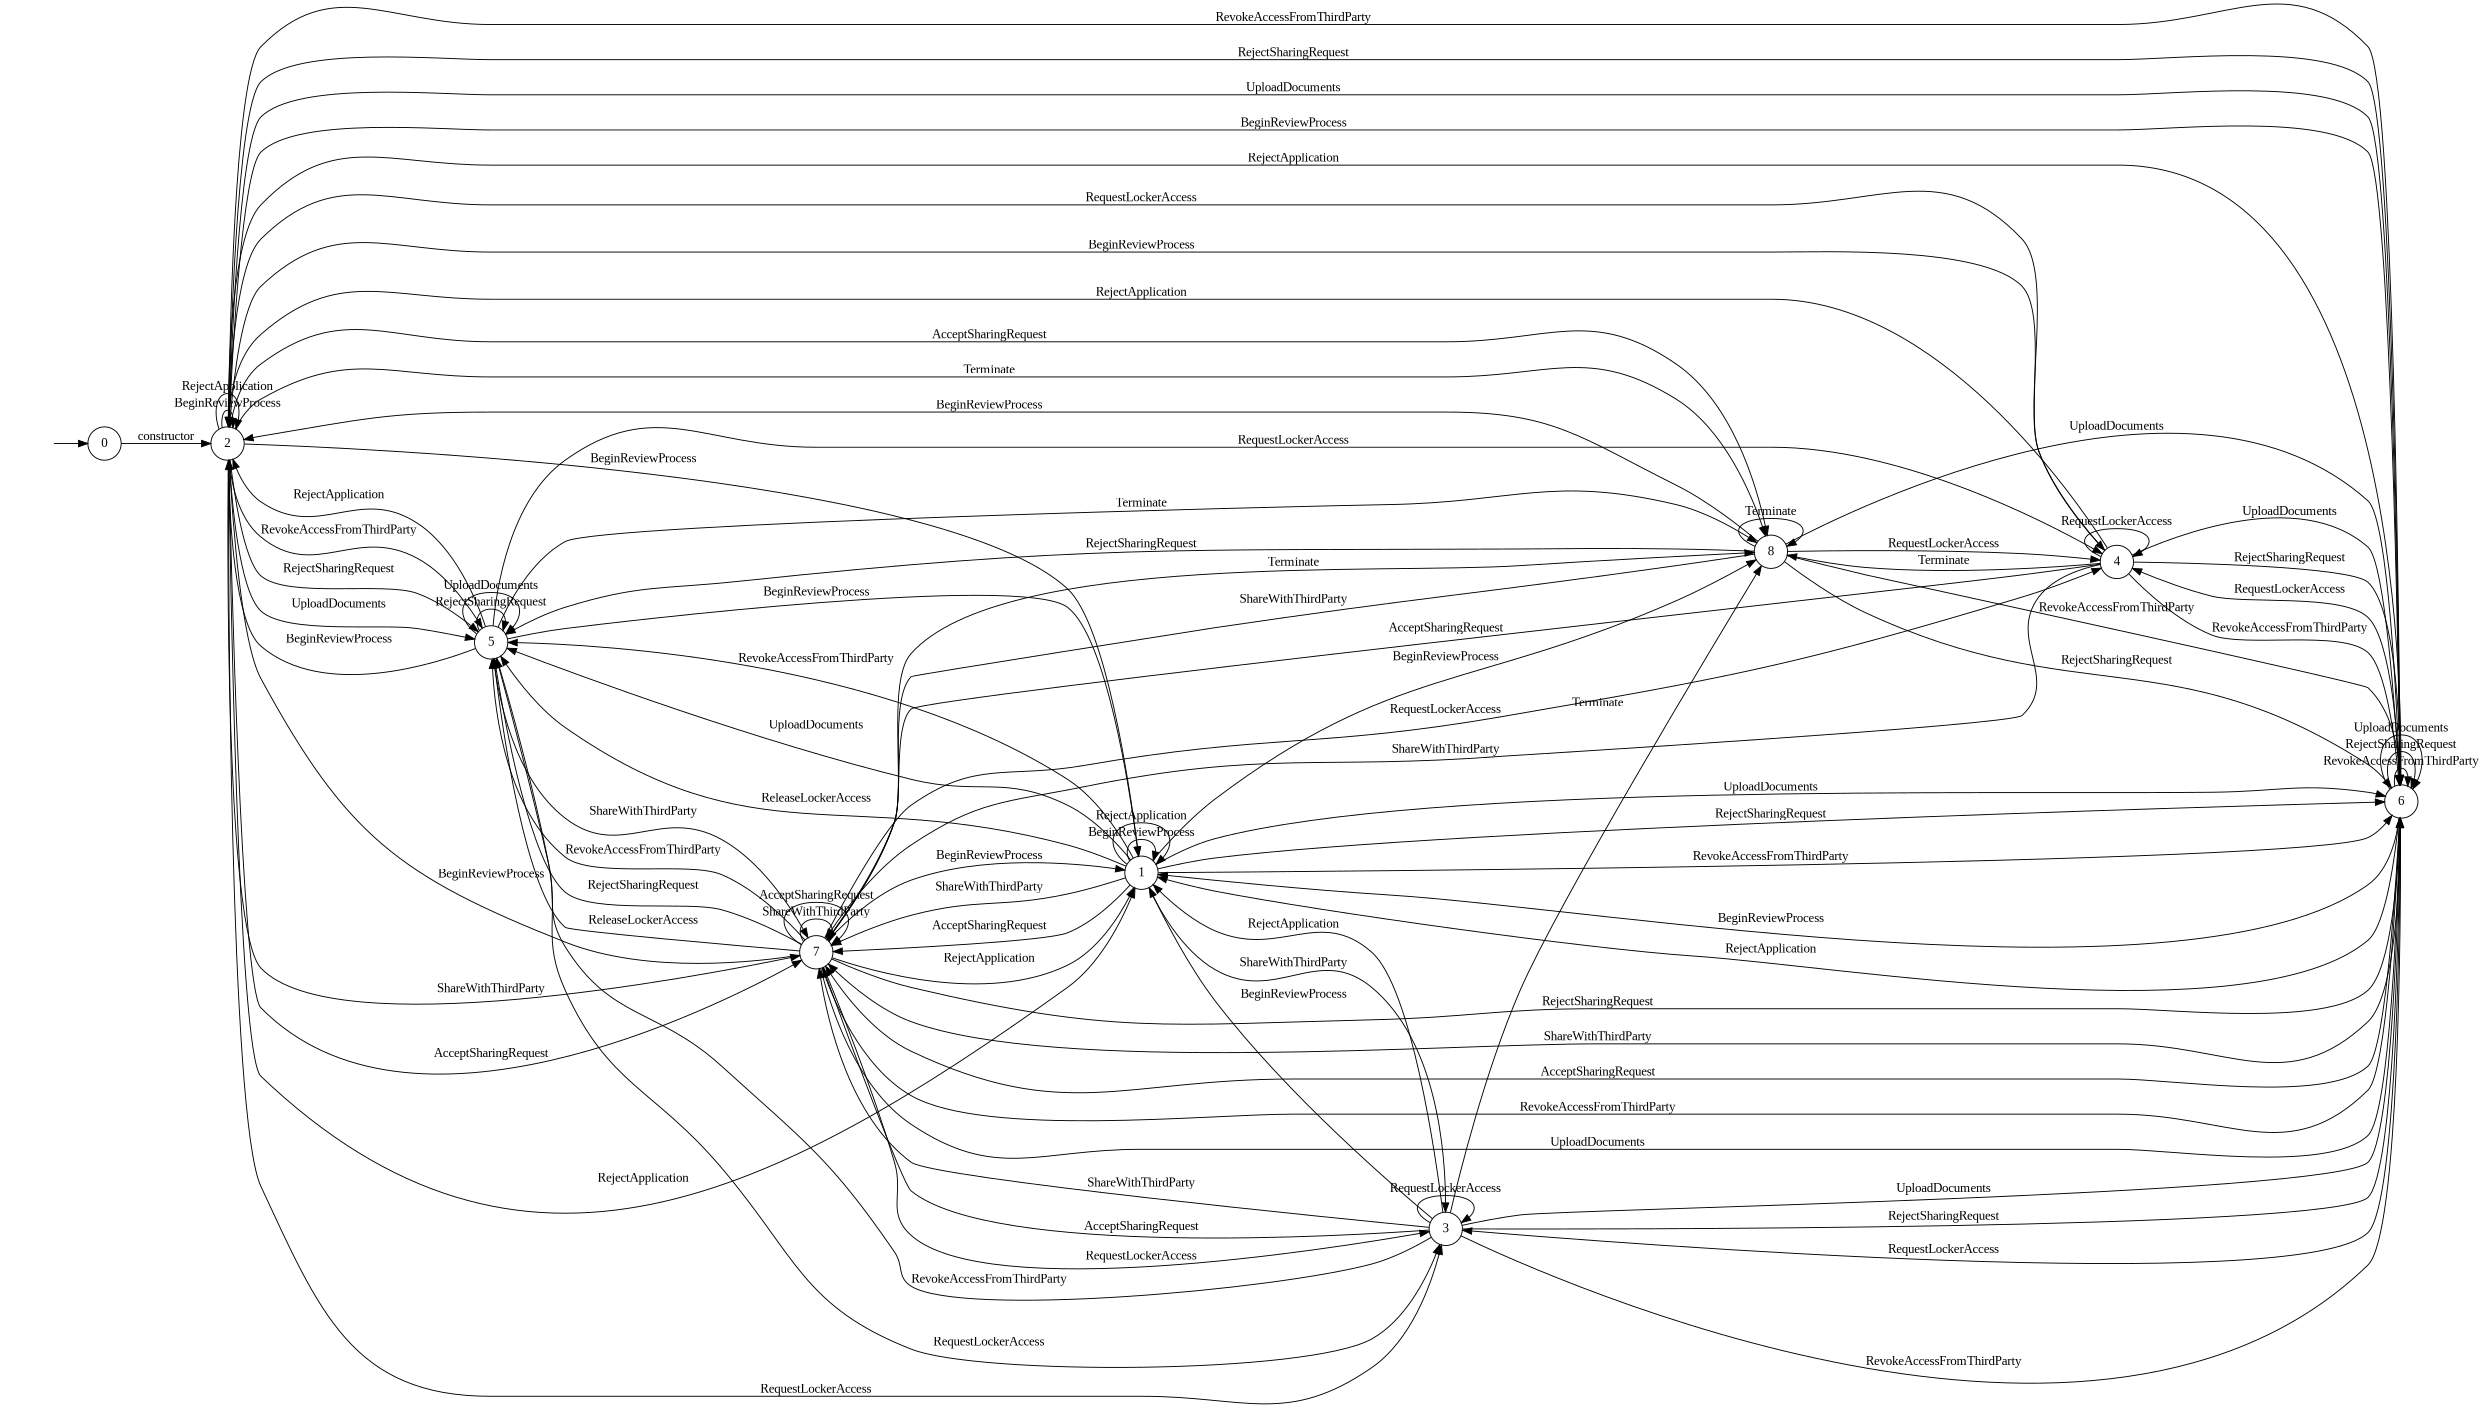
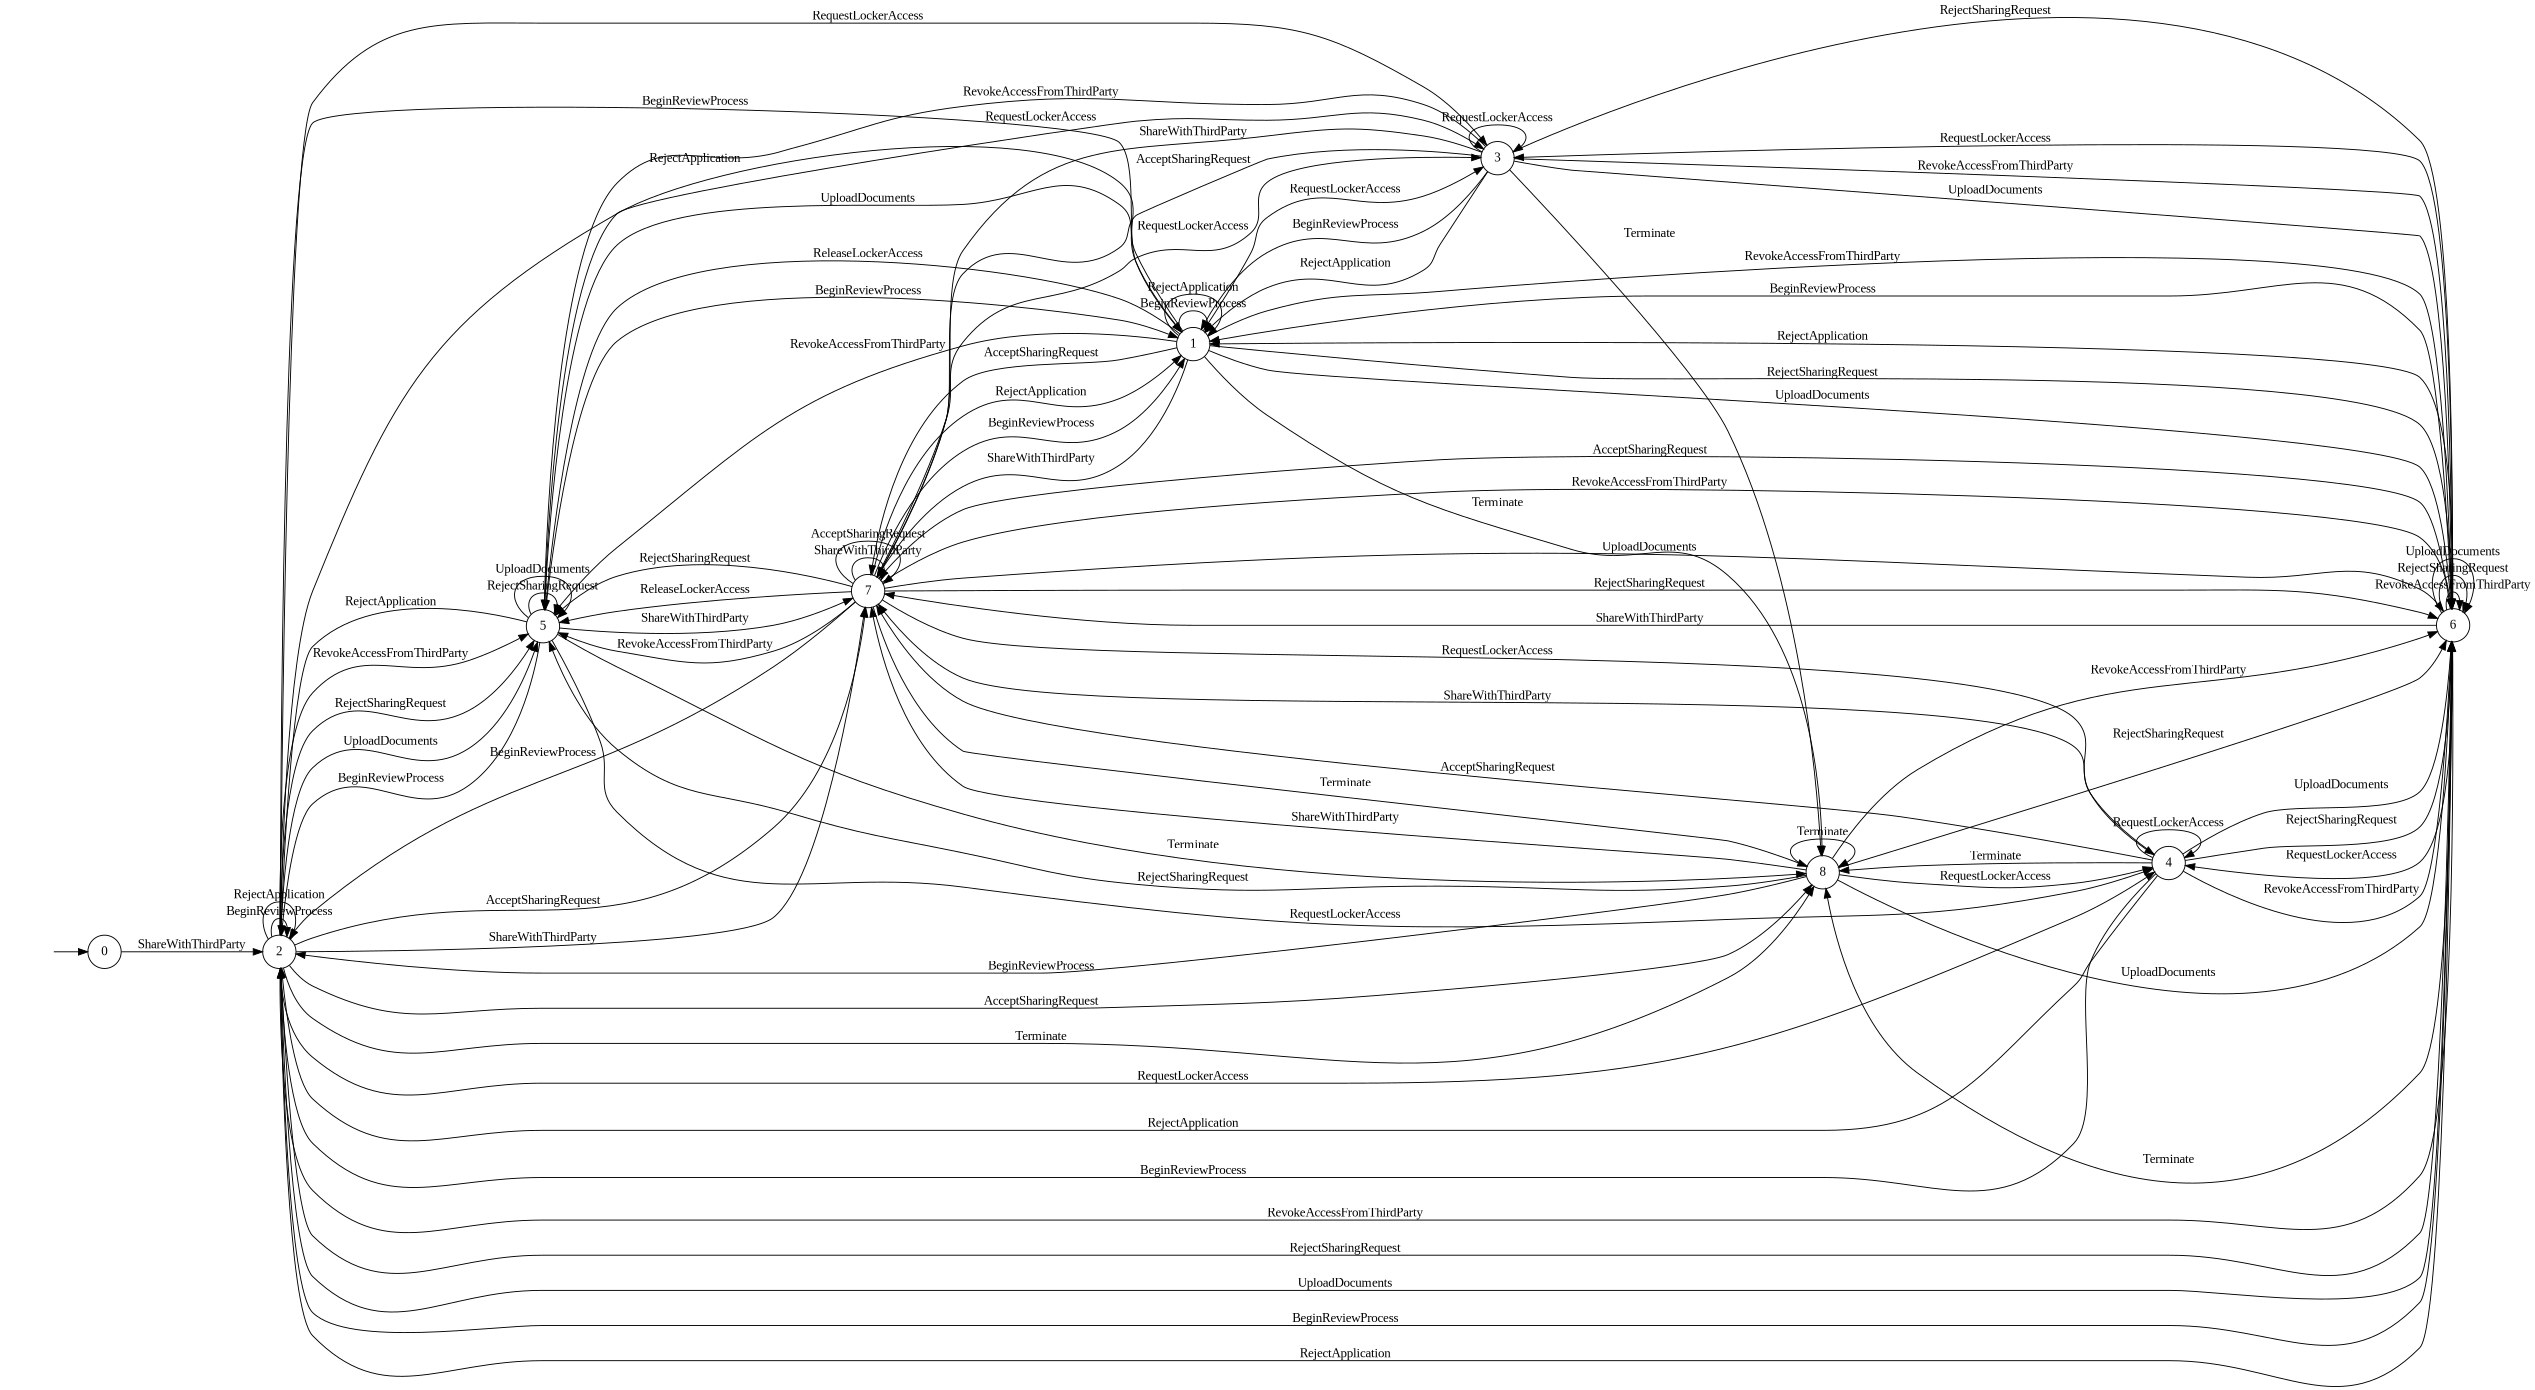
(166, 437) -> (192, 945)
(1446, 657) -> (1498, 503)
(1294, 963) -> (1345, 189)
none -> (2286, 1165)
